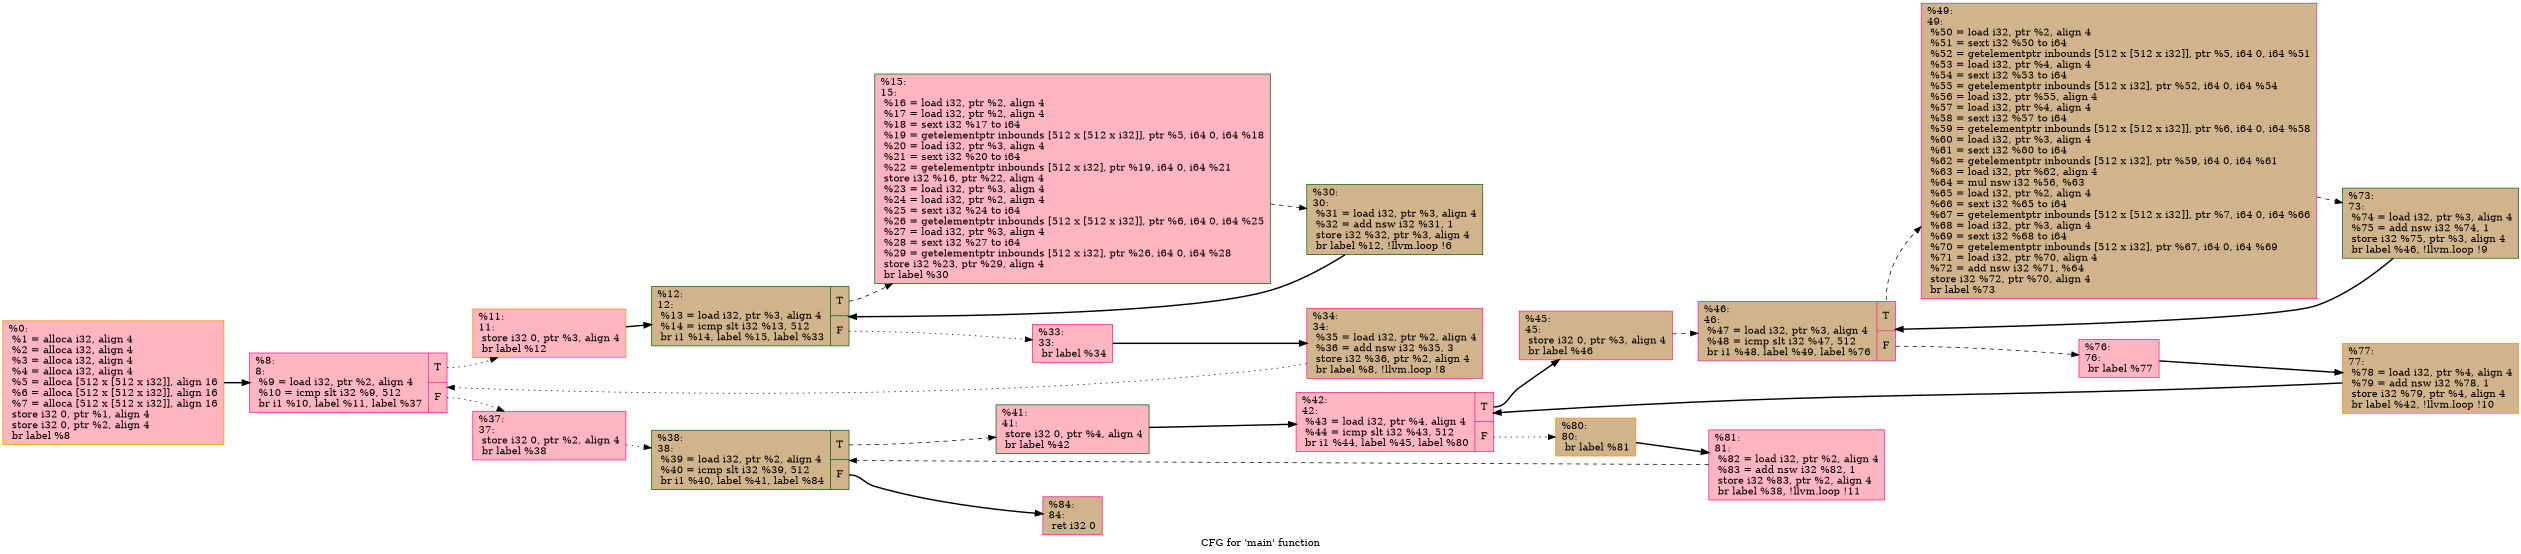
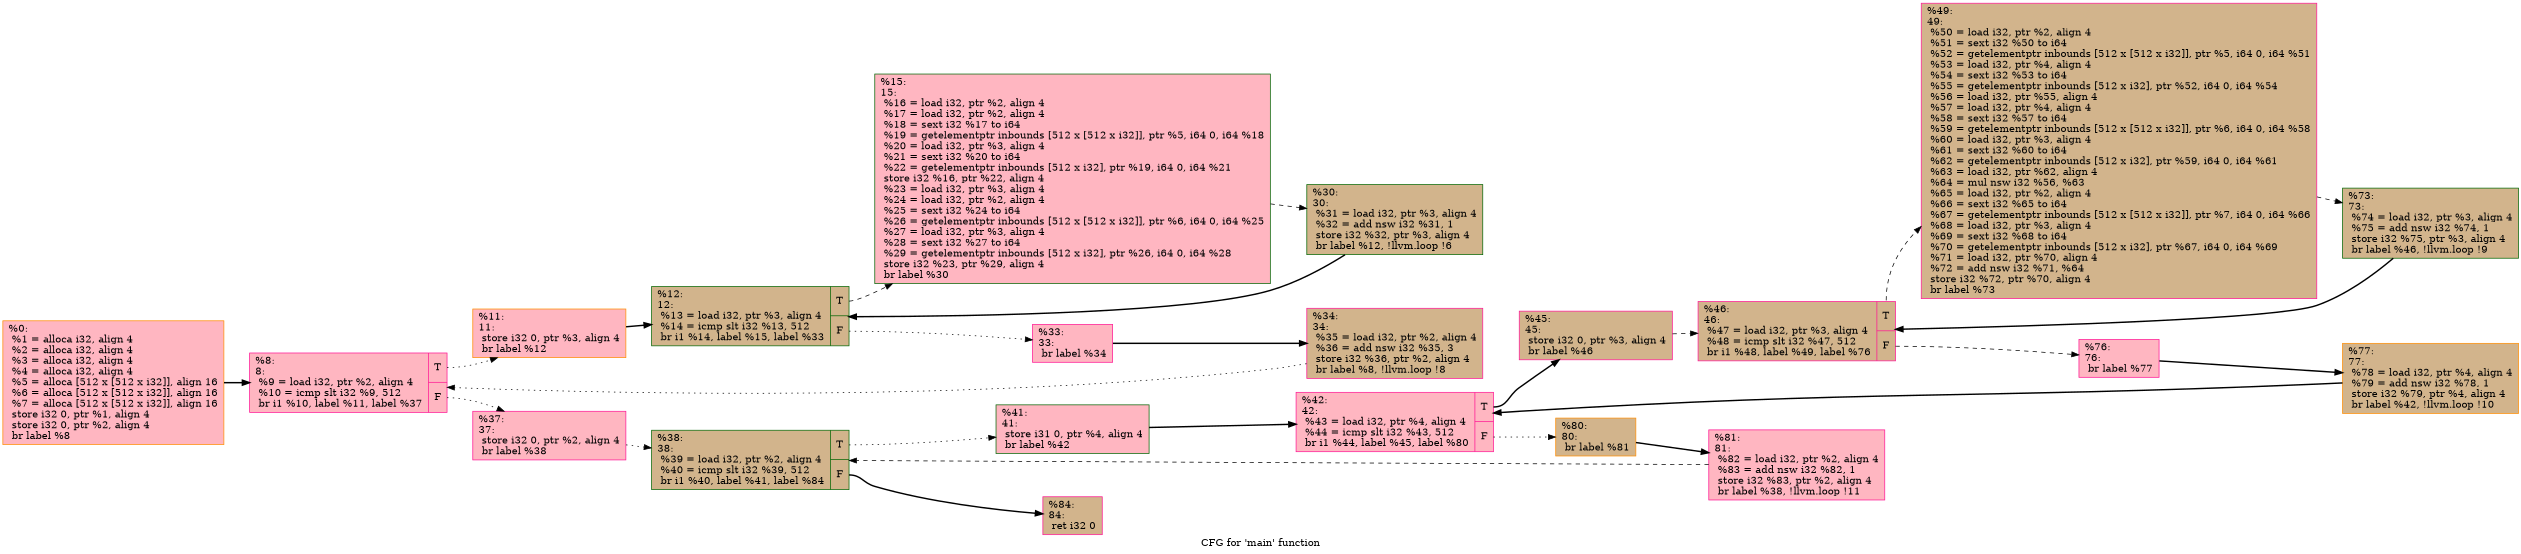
(1073, 434) -> (1073, 434)
(919, 443) -> (919, 443)
